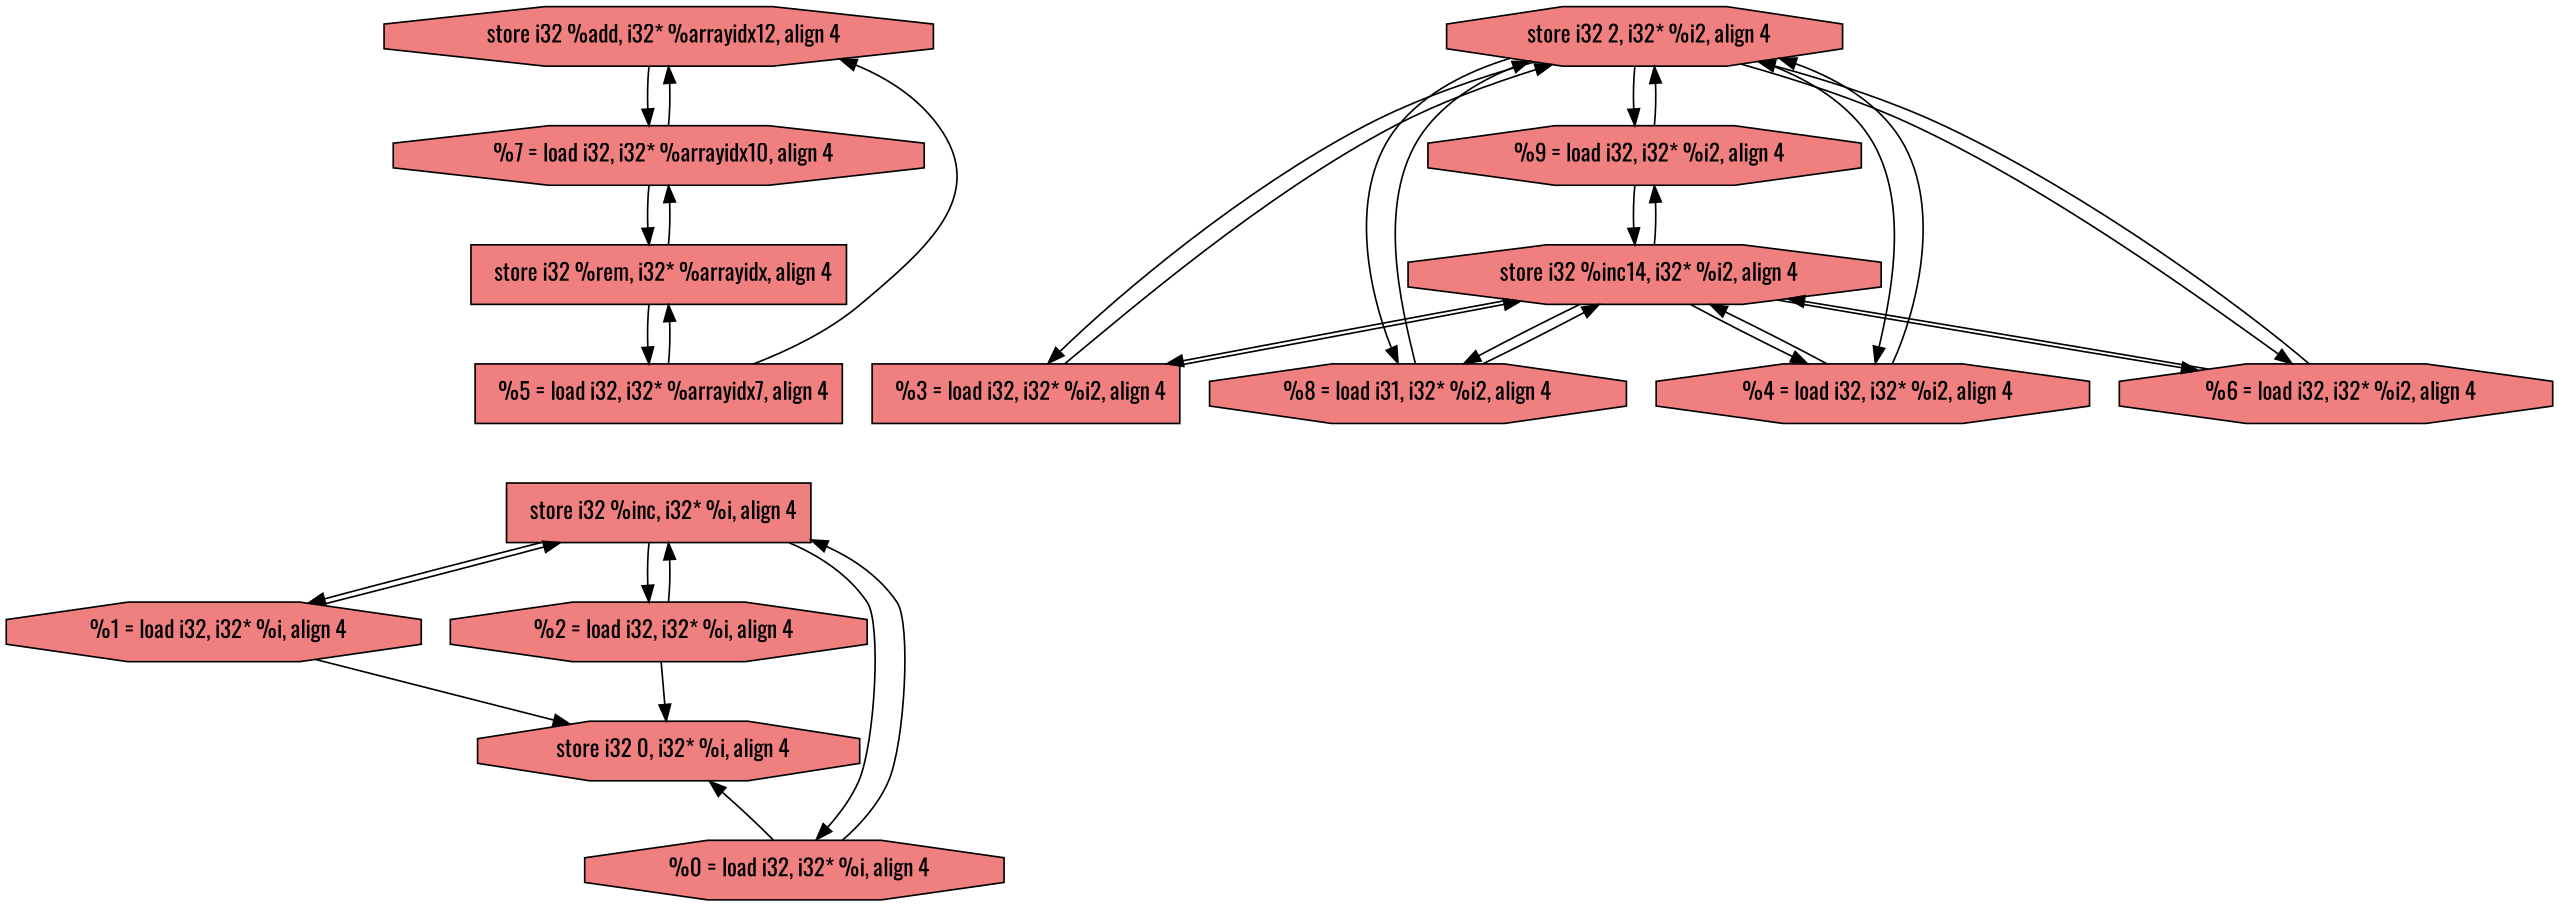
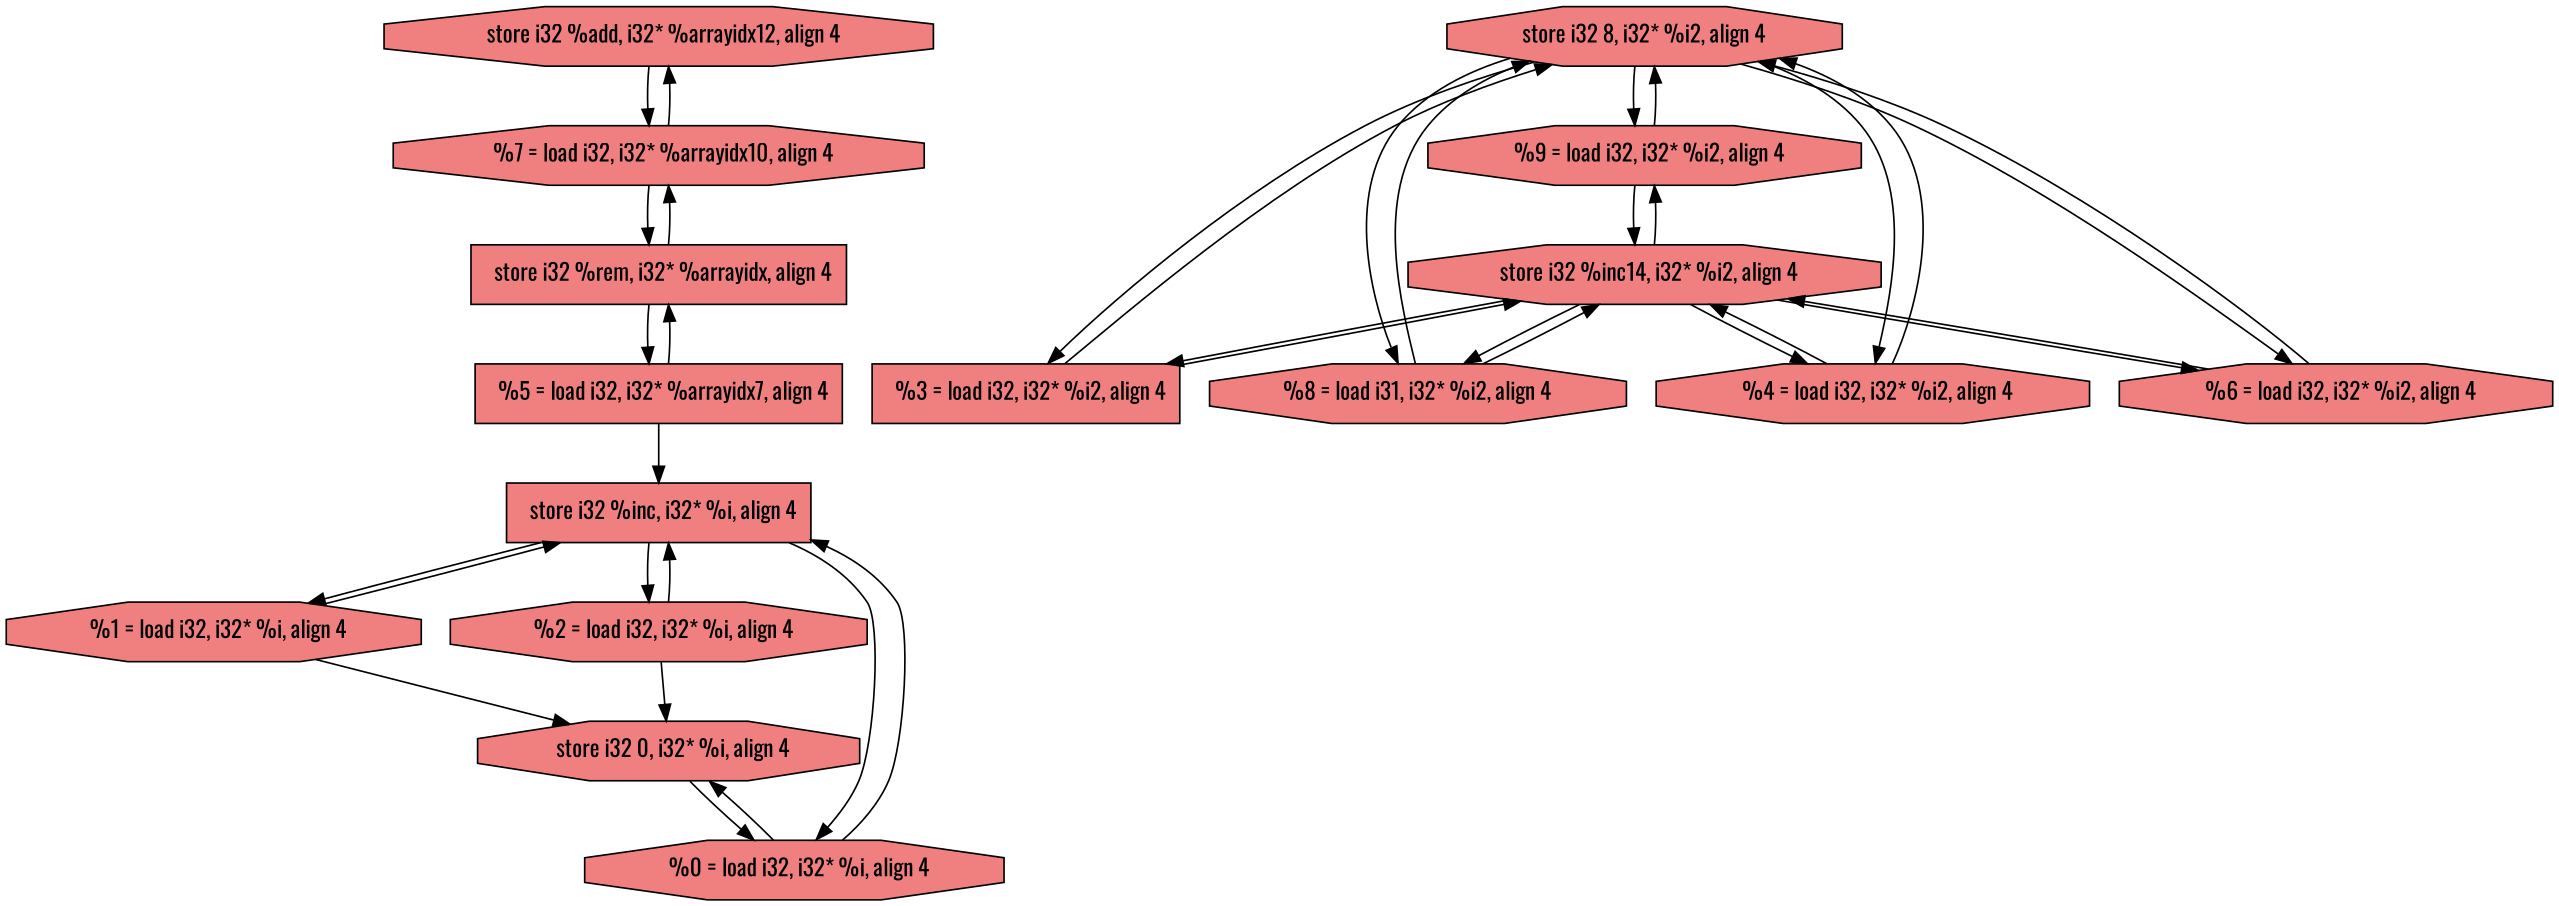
(1645, 36) -> (1645, 36)
(933, 235) -> (659, 445)
none -> (715, 806)
